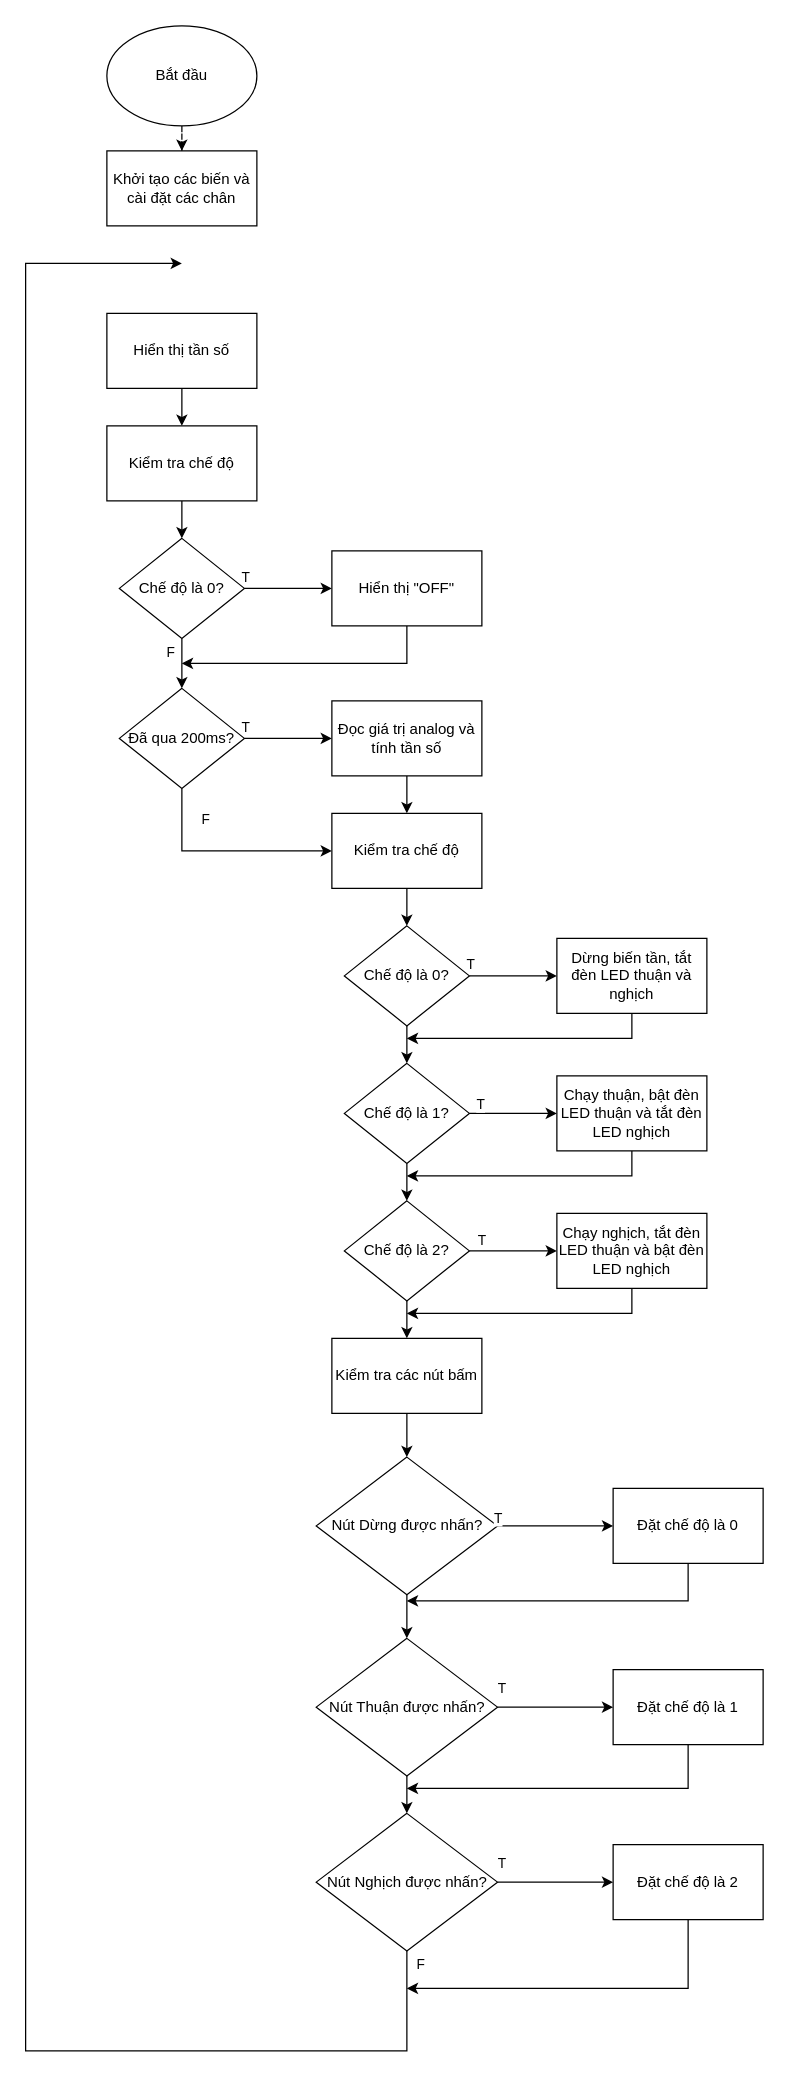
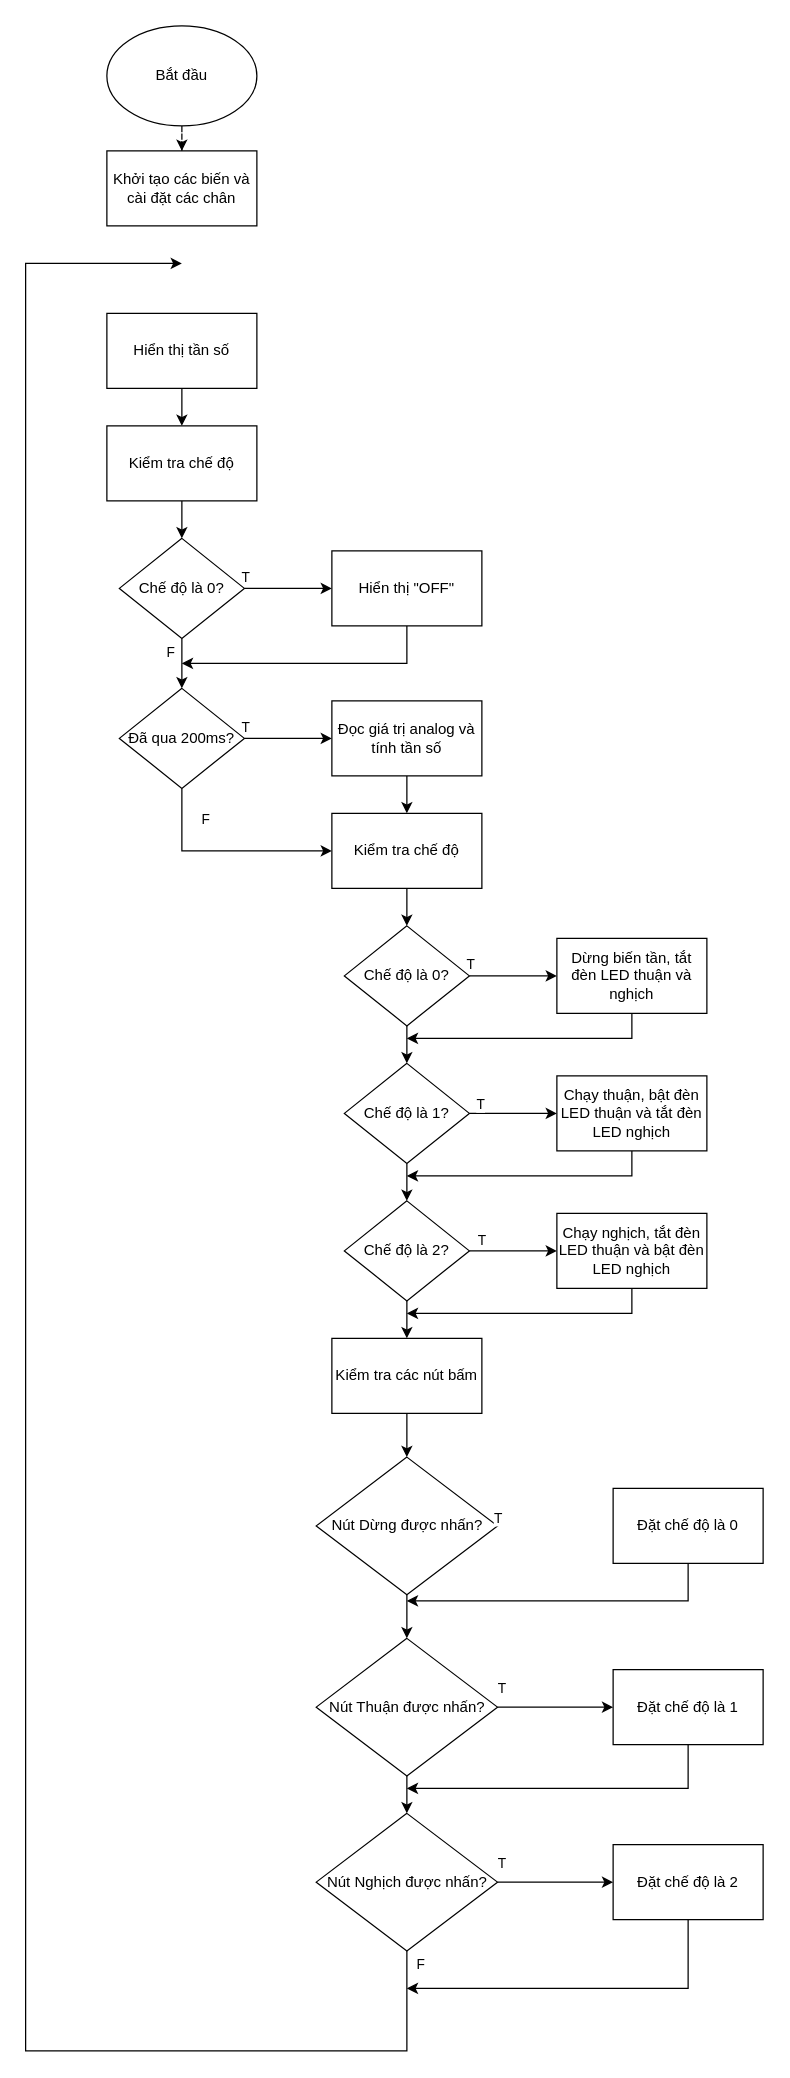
(553, 1526) -> none
